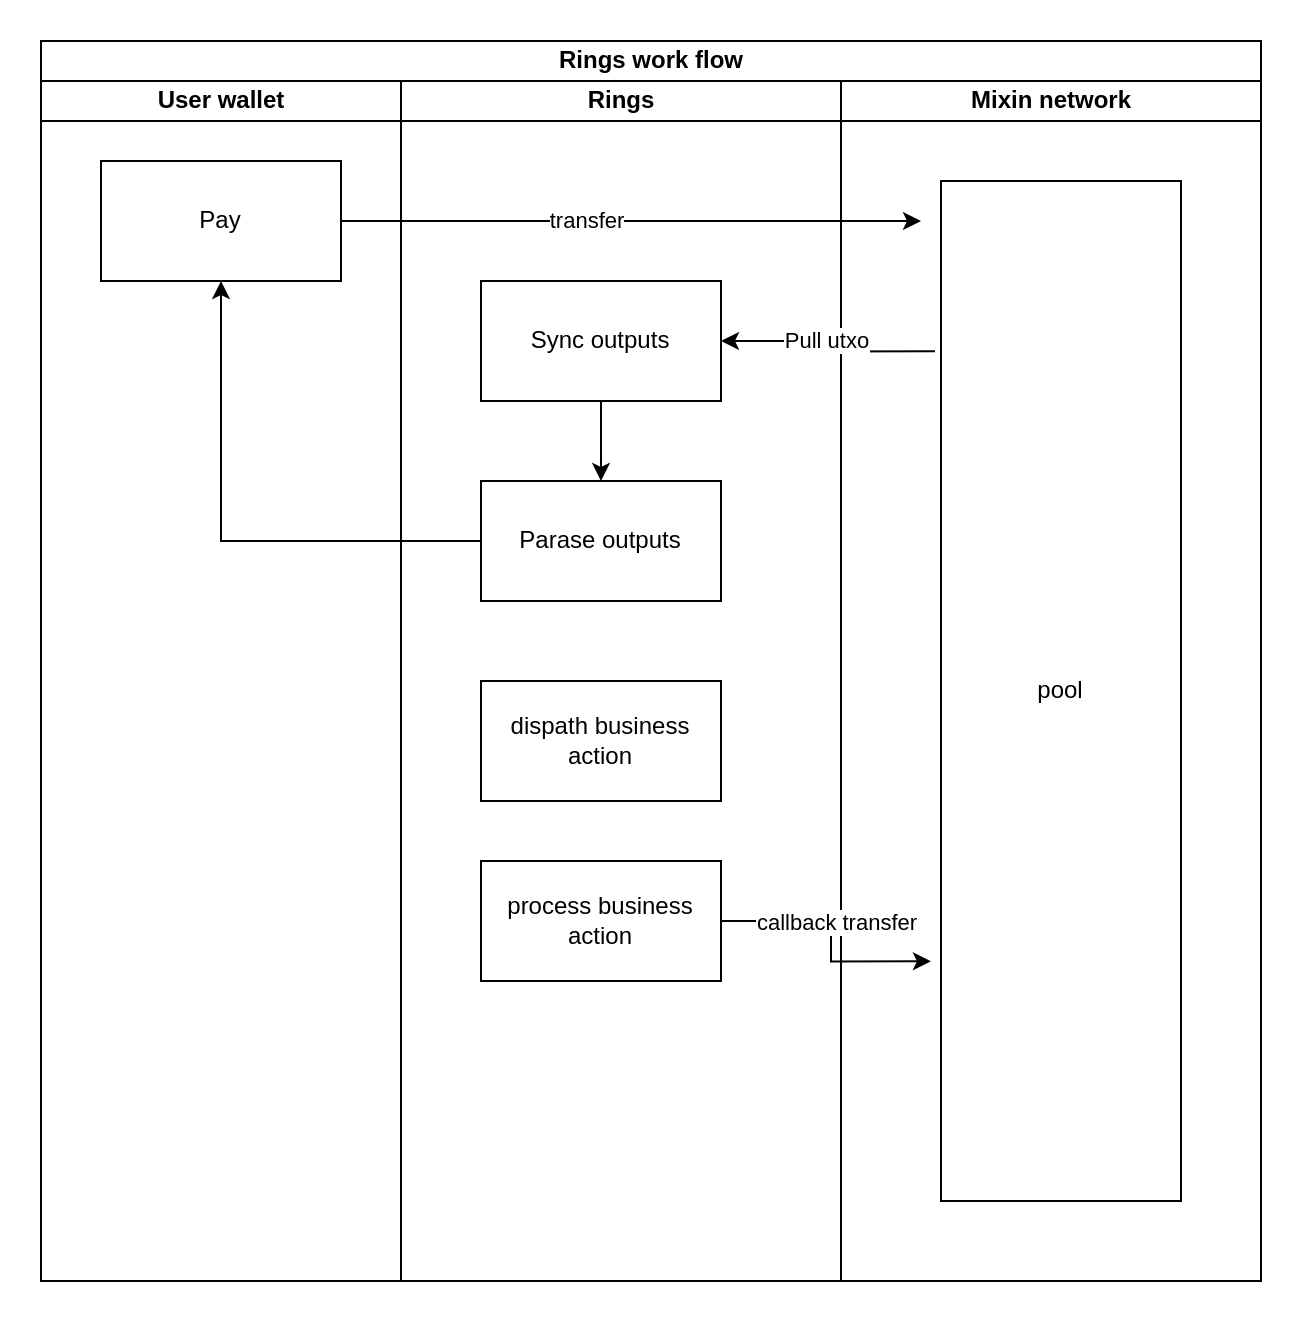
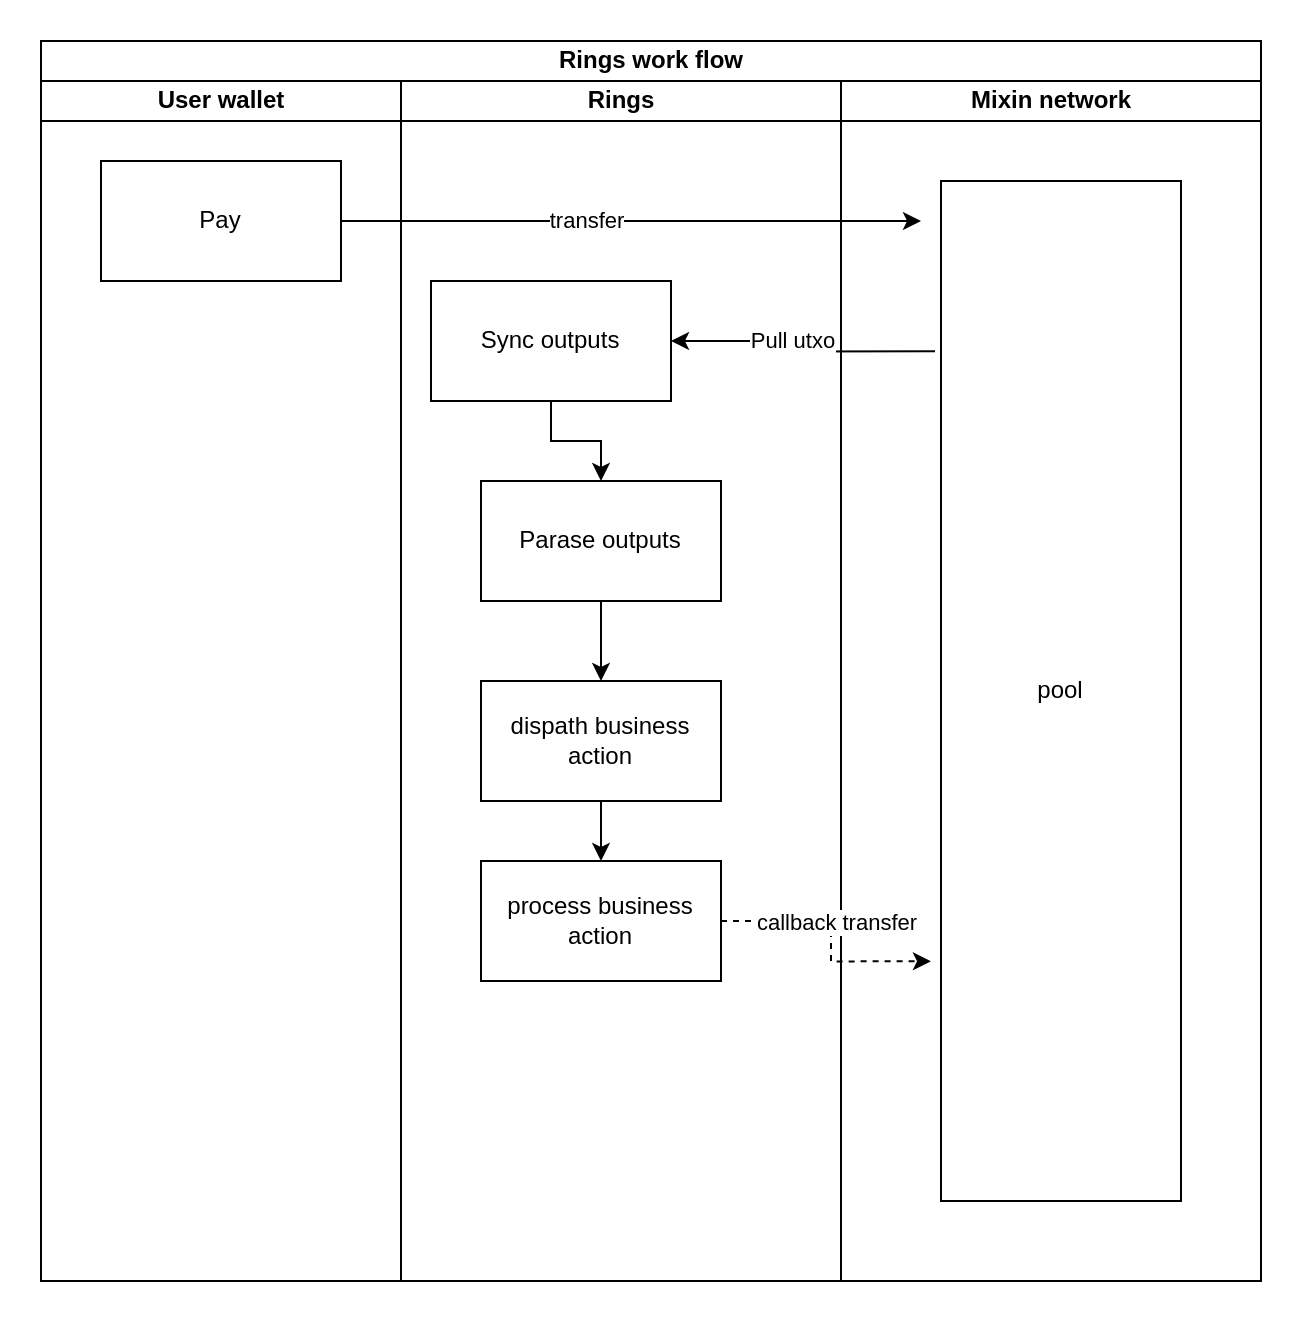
(601, 341) -> (551, 341)
(221, 506) -> (601, 634)
none -> (601, 838)
(881, 961) -> (881, 961)
